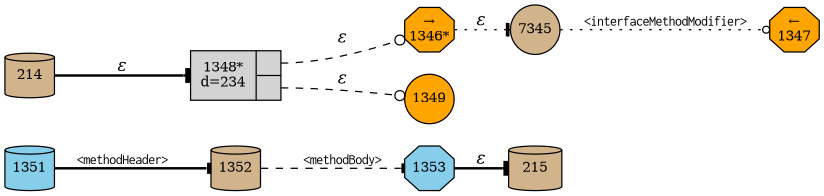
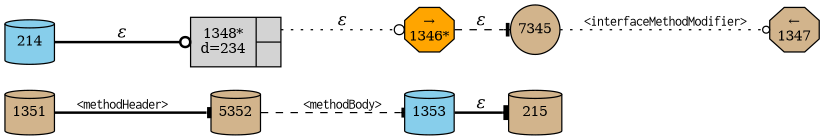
(479, 30) -> (479, 30)
(794, 30) -> (794, 30)
(339, 57) -> (338, 30)
(30, 75) -> (30, 42)
(119, 75) -> (117, 42)
(429, 99) -> none
(30, 168) -> (30, 113)
(236, 168) -> (236, 113)
(429, 168) -> (429, 113)
